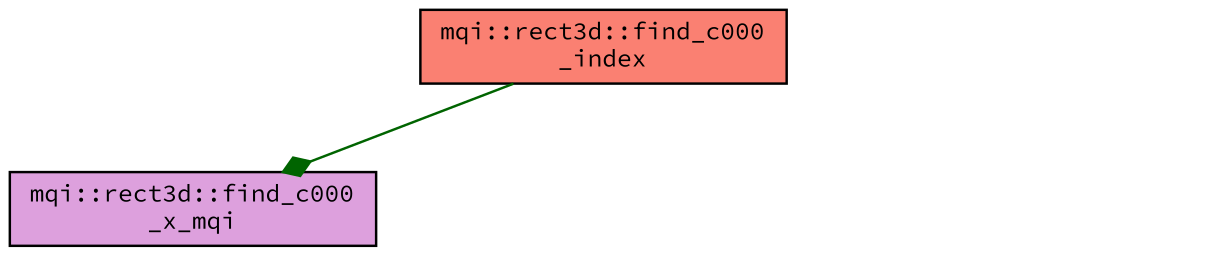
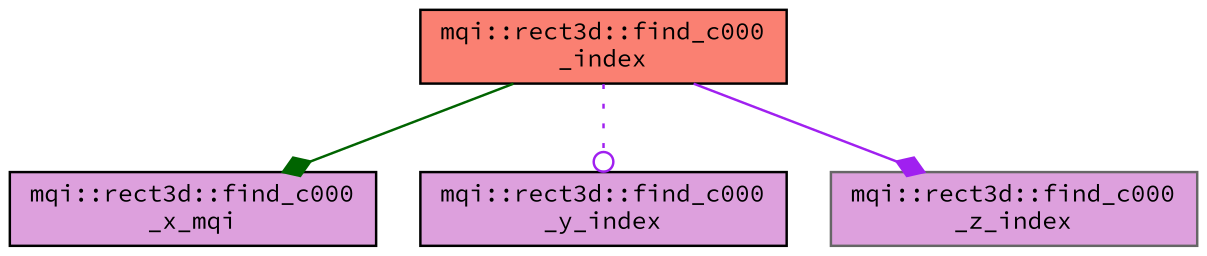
none -> (604, 209)
none -> (1014, 209)
